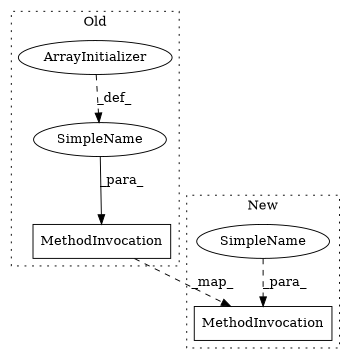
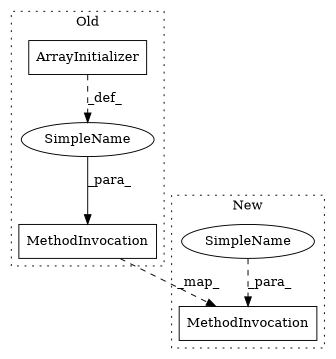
(95, 58) -> (88, 58)
